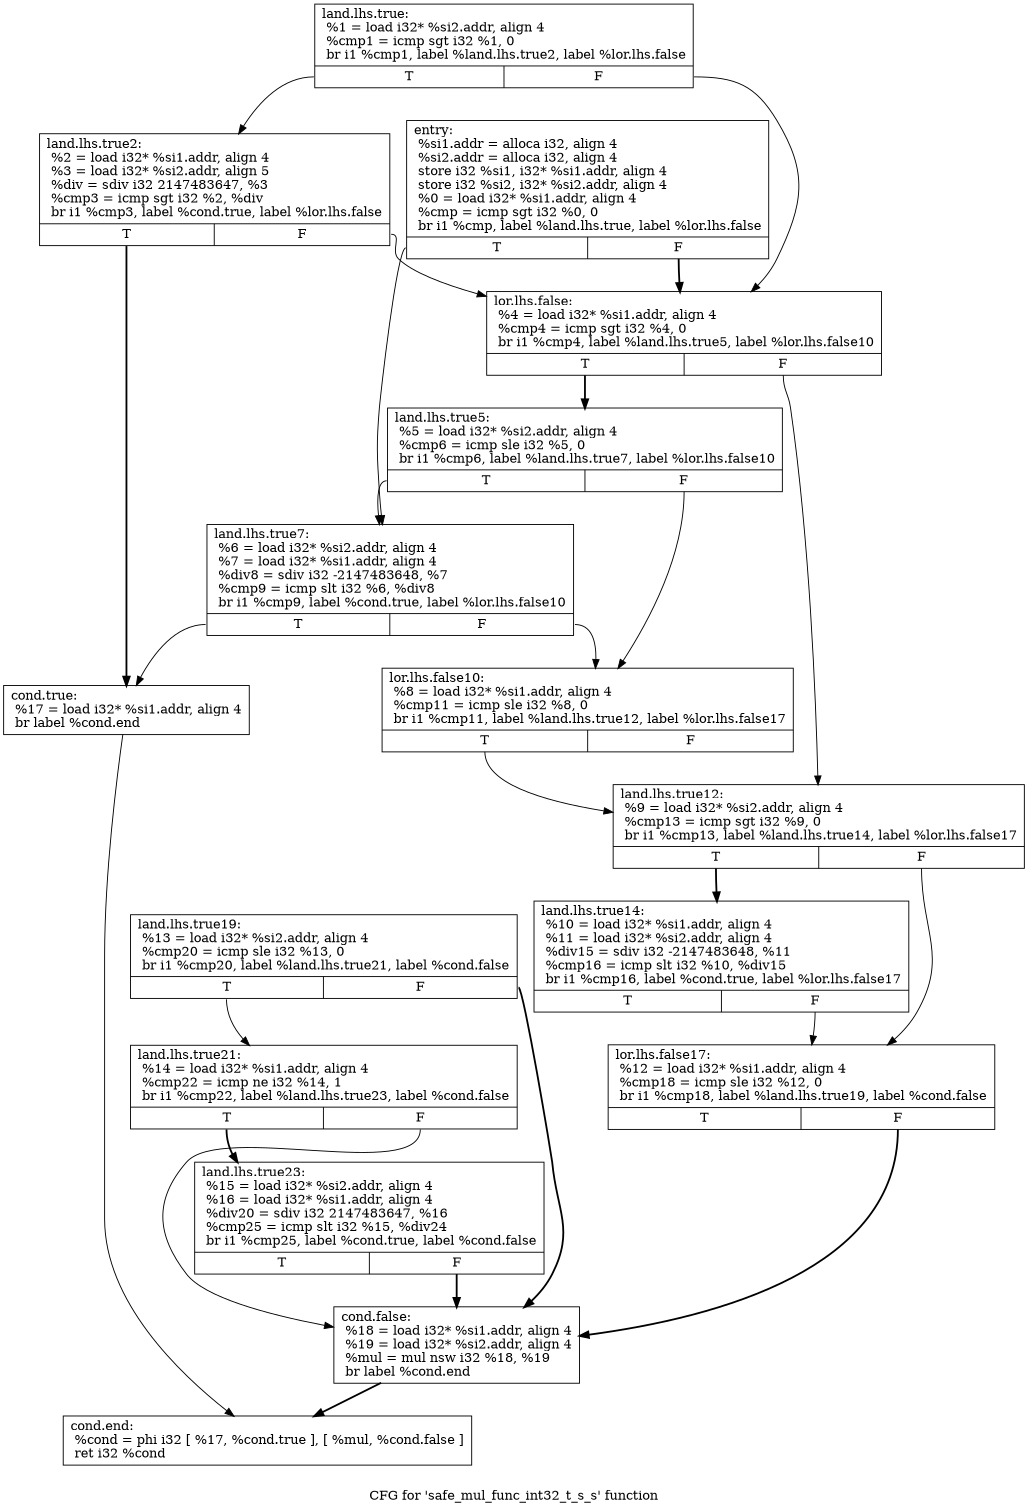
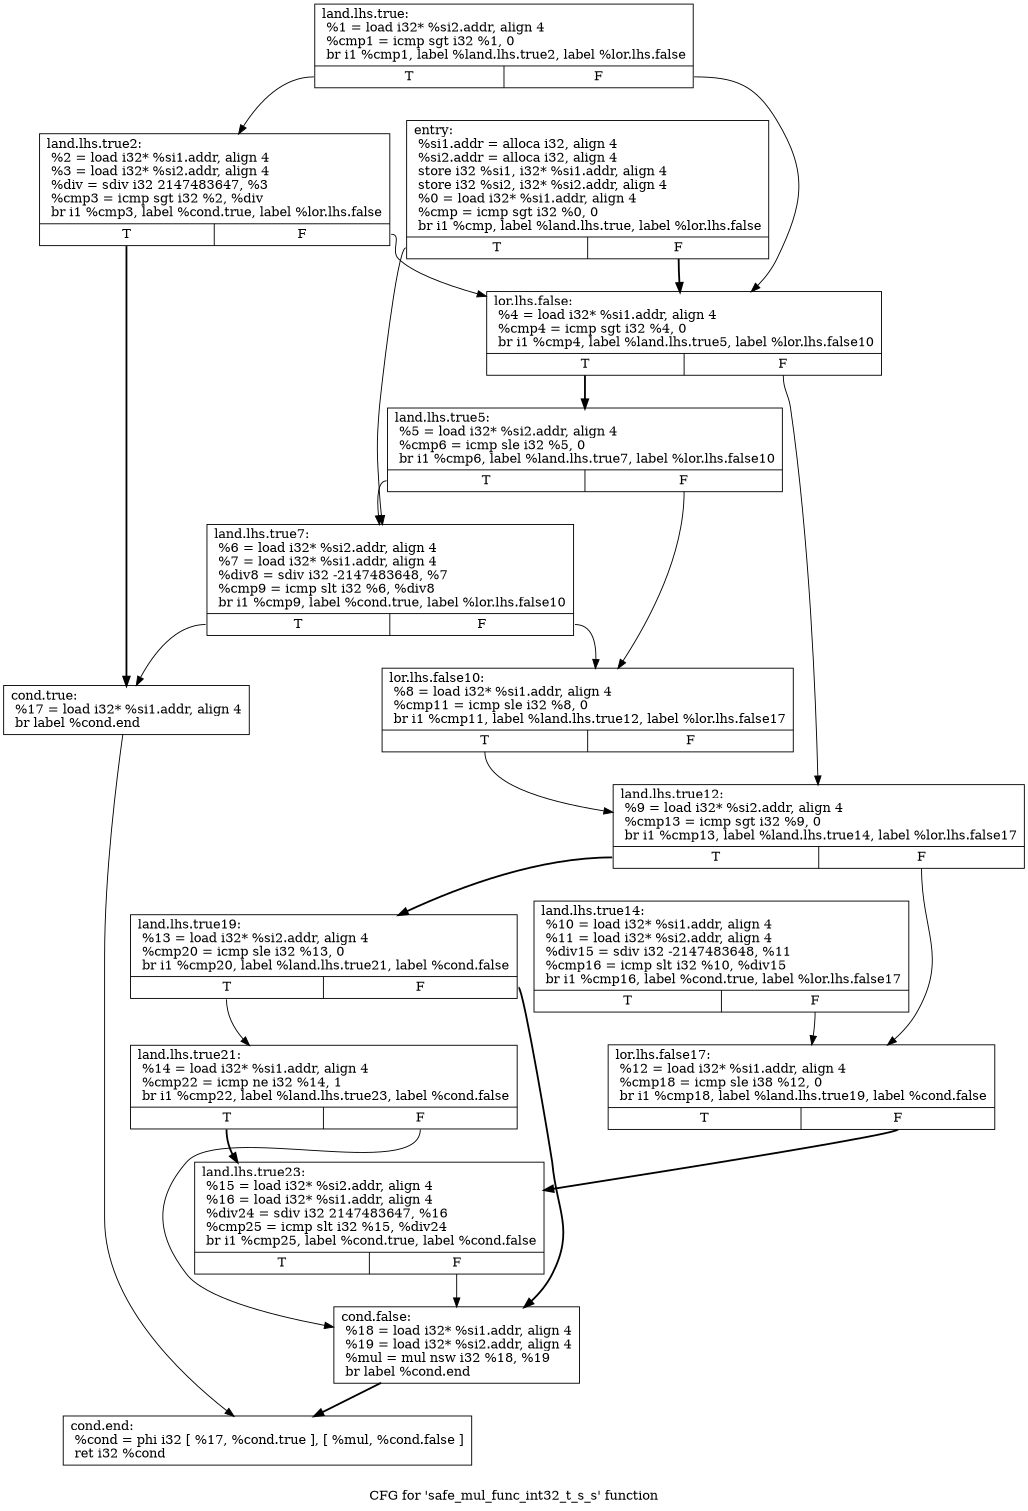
(158, 171) -> (158, 171)
(716, 880) -> (507, 874)
(719, 1083) -> (719, 1083)
(325, 1214) -> (325, 1214)
(783, 1282) -> (726, 1161)
(457, 1286) -> (457, 1286)
